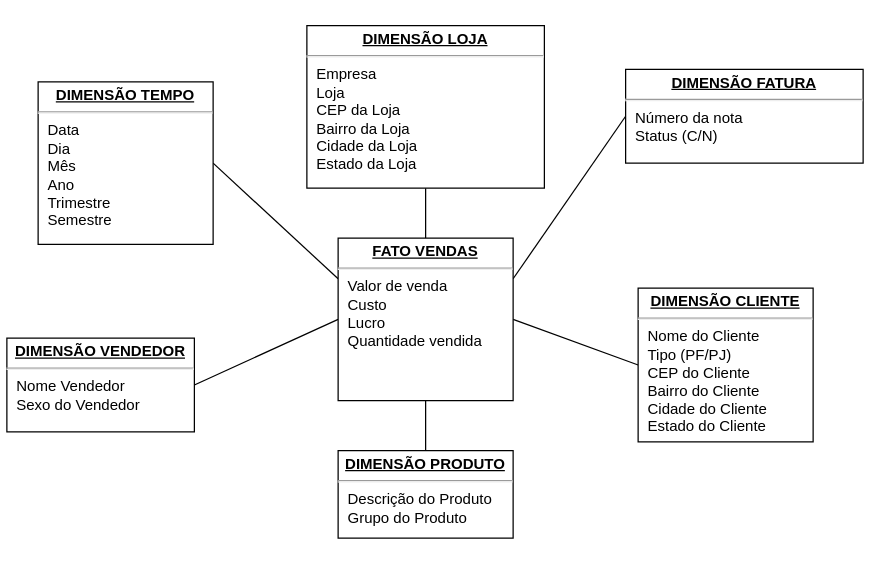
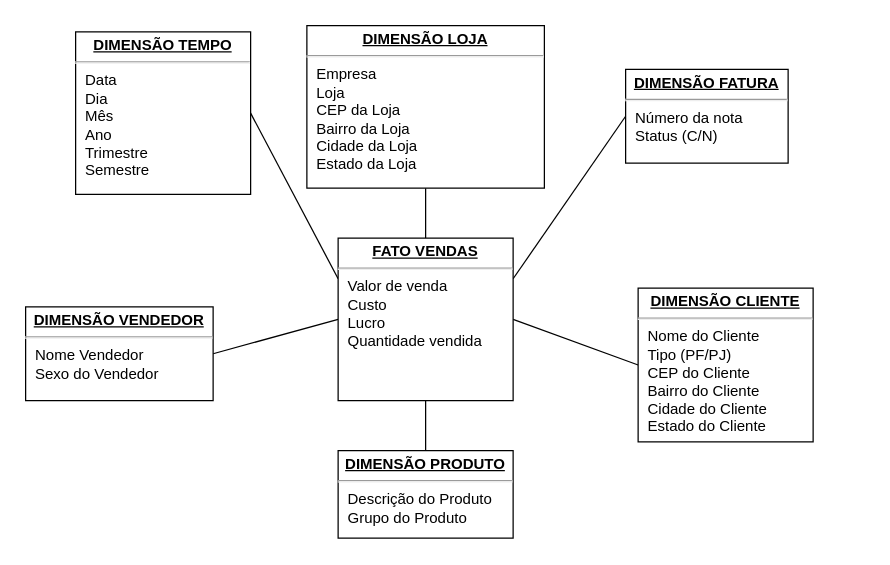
(744, 116) -> (707, 116)
(126, 163) -> (163, 113)
(101, 385) -> (119, 354)
